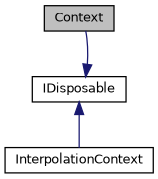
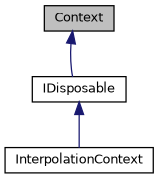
(88, 48) -> (71, 60)
